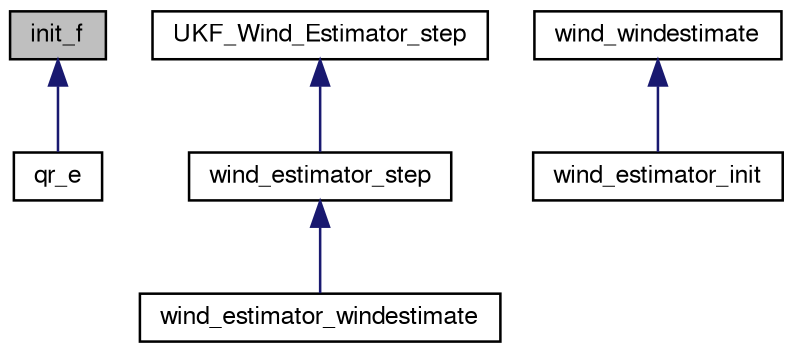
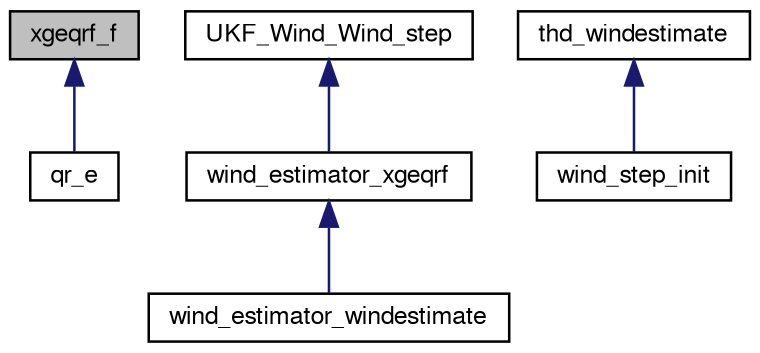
(58, 35) -> (74, 35)
(320, 35) -> (329, 35)
(658, 35) -> (634, 35)
(320, 176) -> (329, 176)
(658, 176) -> (634, 176)
